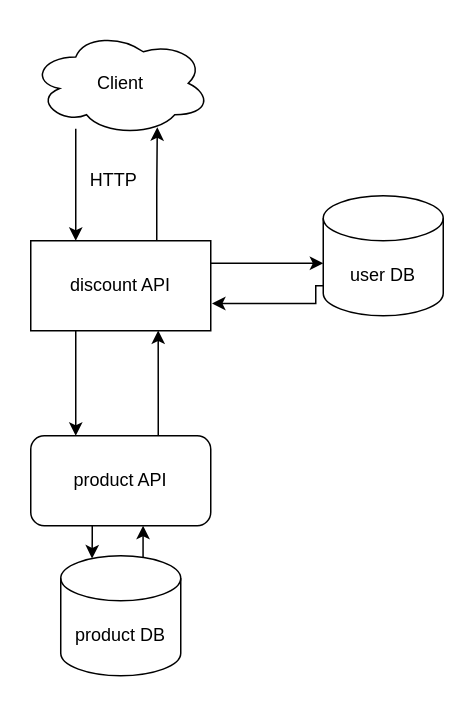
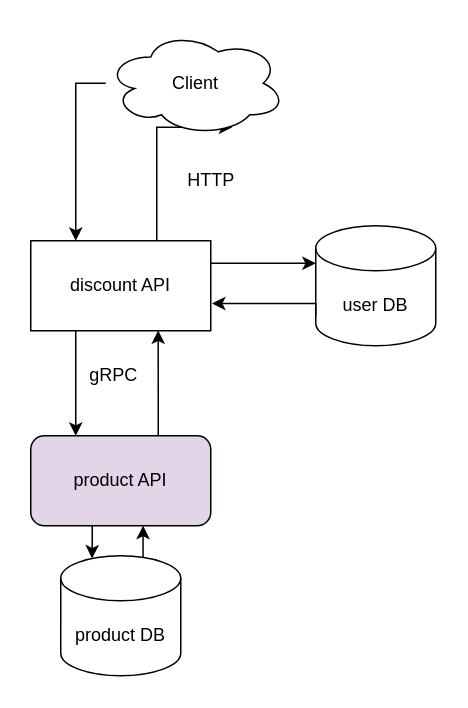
(121, 83) -> (196, 83)
(113, 181) -> (211, 181)
(383, 256) -> (376, 286)
none -> (113, 376)
(121, 481) -> (121, 481)
